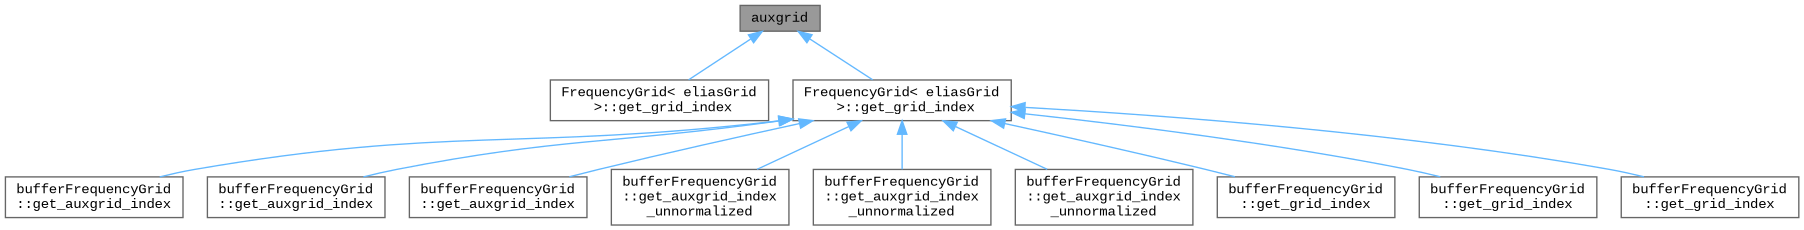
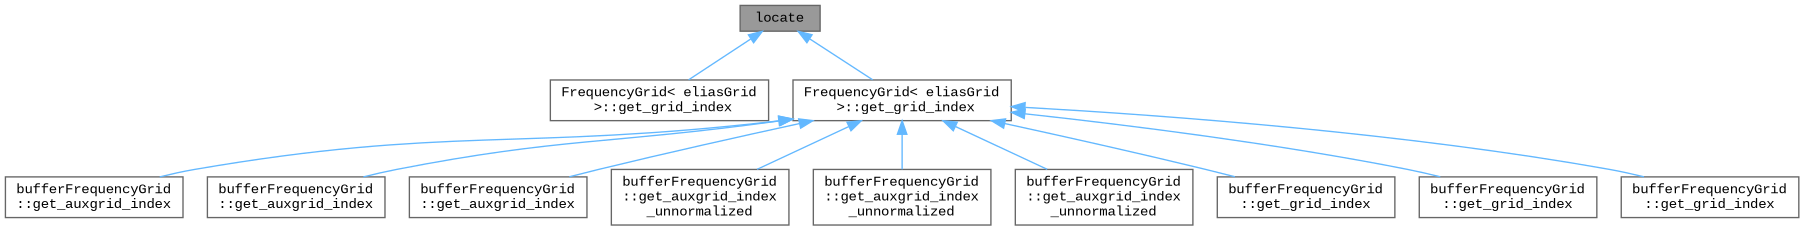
(780, 18) -> (780, 18)
